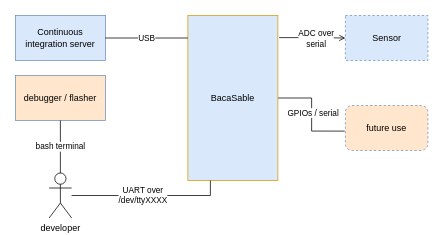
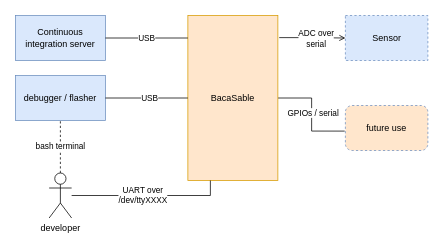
(60, 98) -> (60, 98)
none -> (149, 98)
(233, 98) -> (233, 98)
(60, 161) -> (60, 161)
